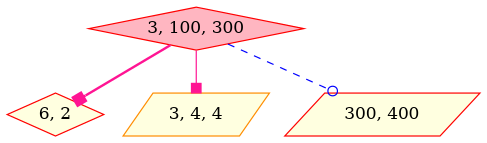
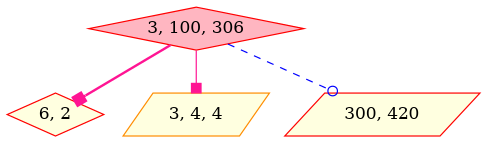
(196, 29) -> (196, 29)
(382, 115) -> (382, 115)
